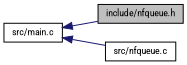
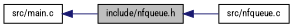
(89, 42) -> (206, 14)
